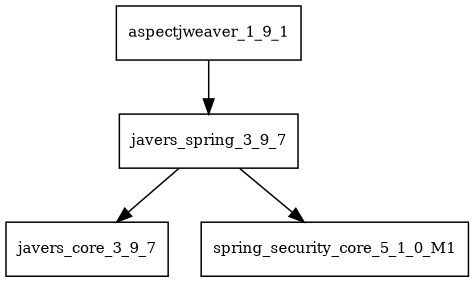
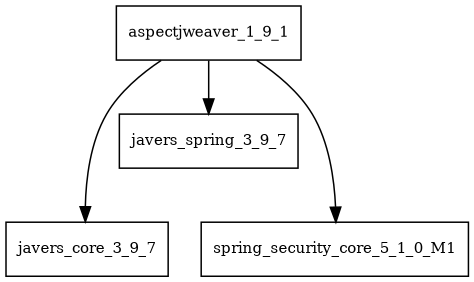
(153, 190) -> (102, 122)
(266, 190) -> (317, 122)
